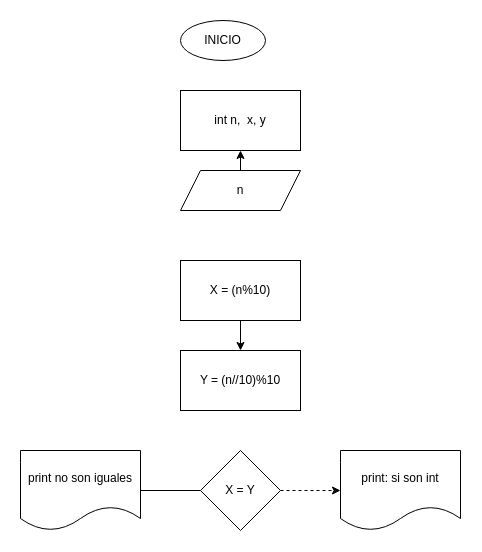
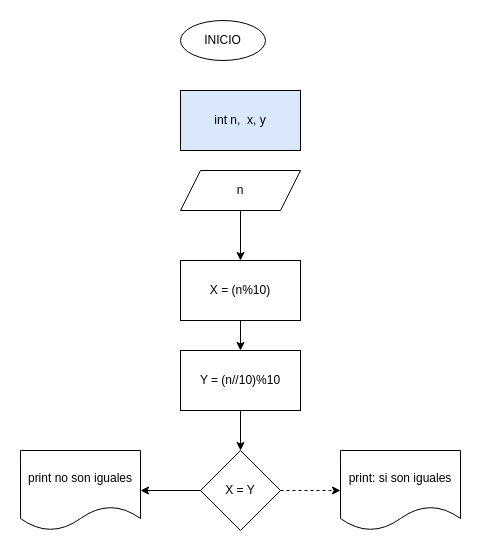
(241, 121) -> (241, 121)
(241, 164) -> (241, 232)
none -> (241, 427)
(401, 479) -> (401, 479)
(146, 491) -> (148, 491)
